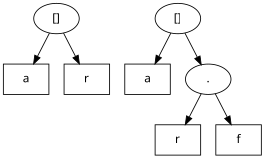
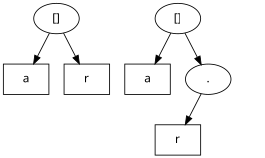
(239, 140) -> none
